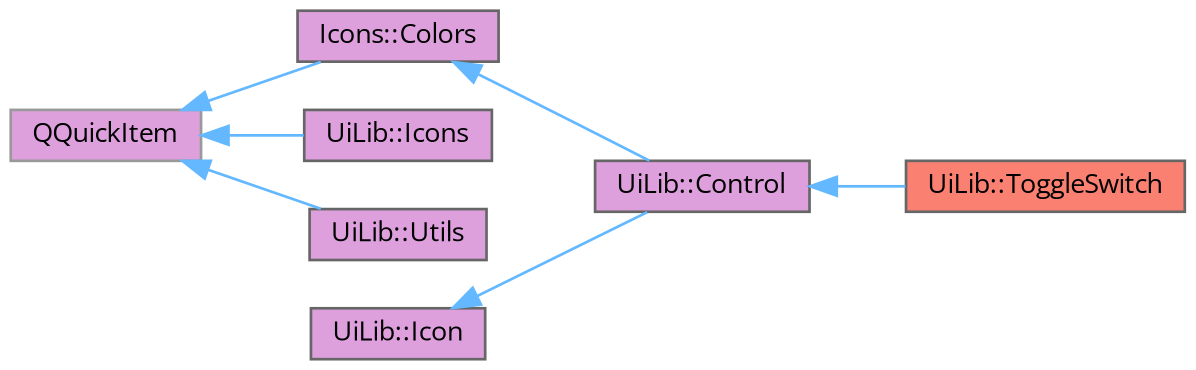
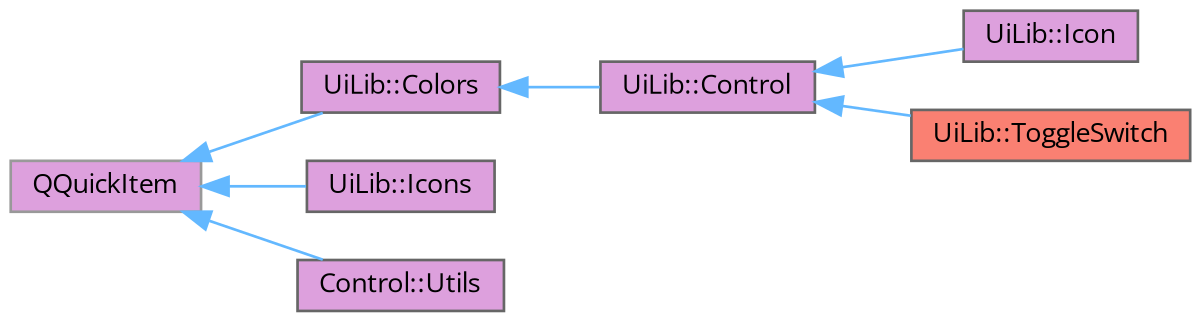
(398, 36) -> (401, 87)
(398, 235) -> (401, 285)
(562, 254) -> (903, 58)
